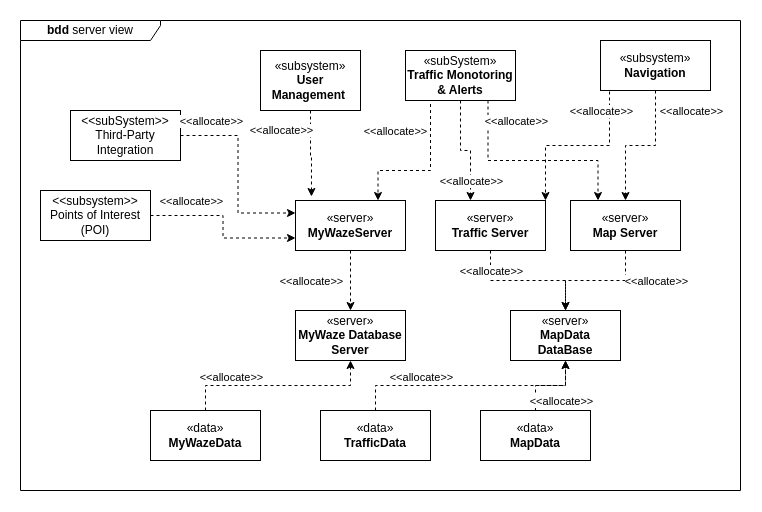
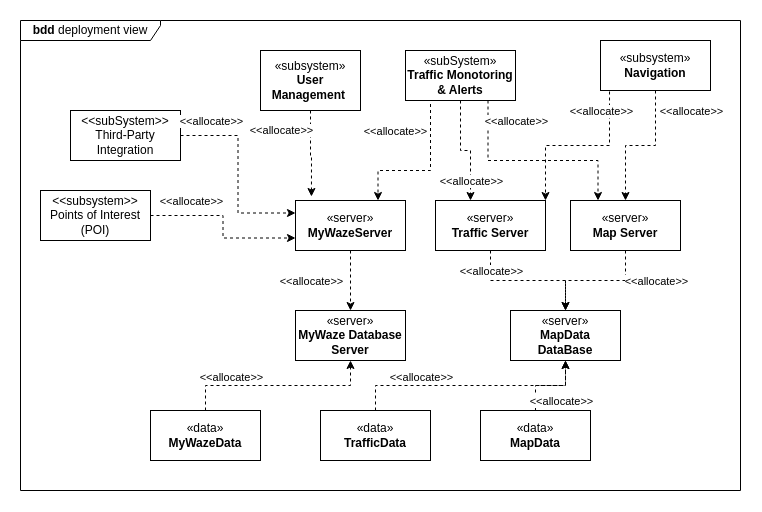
(91, 31) -> (91, 31)
